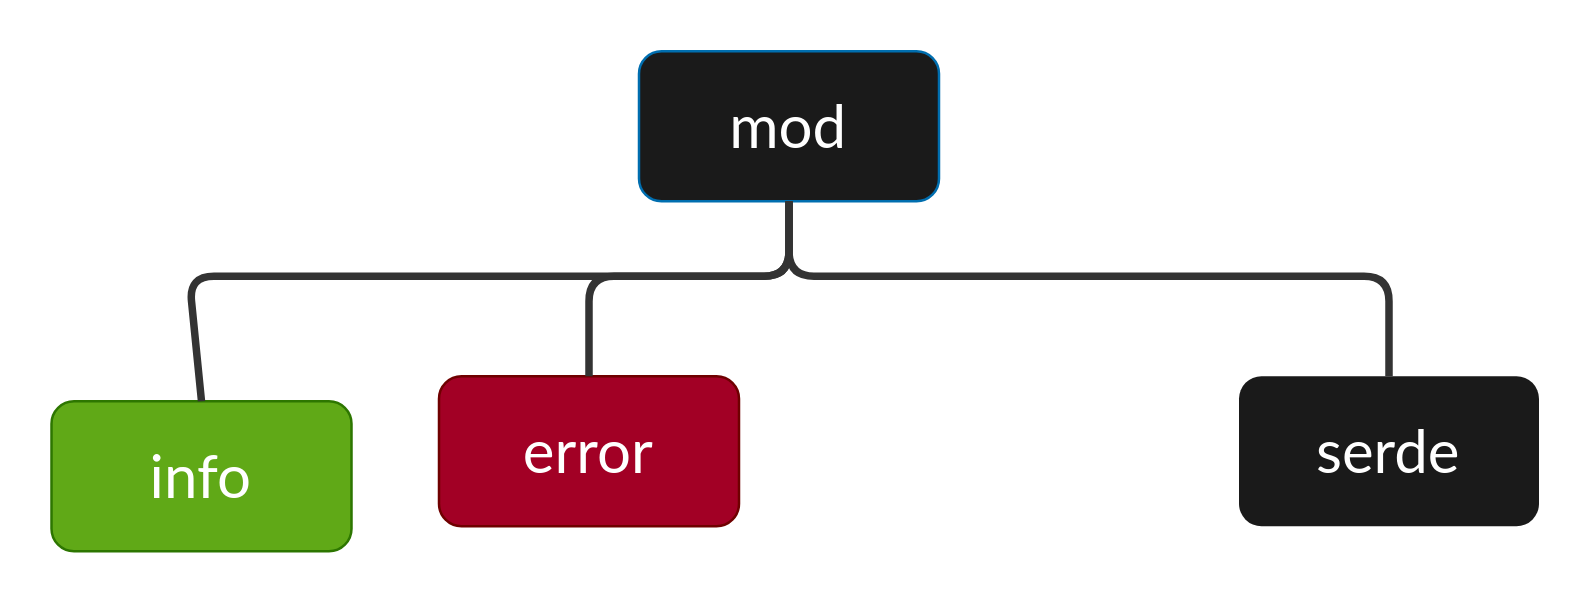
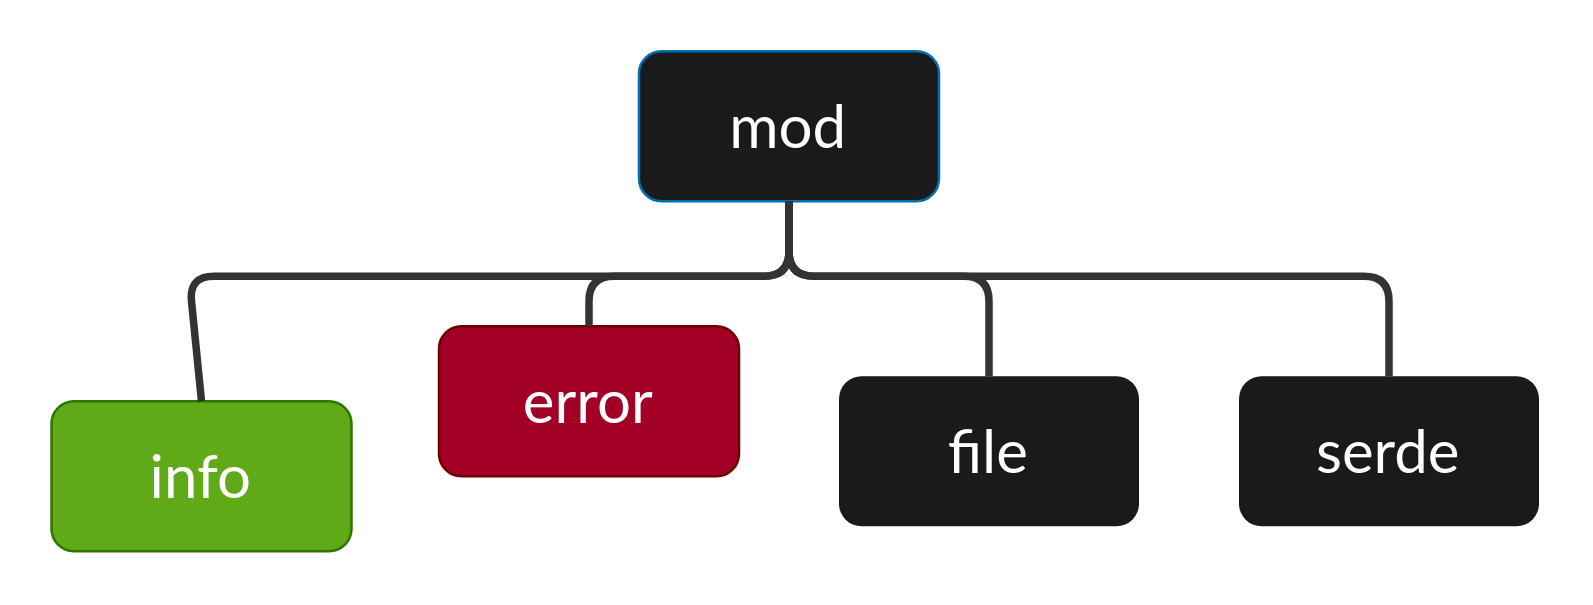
none -> (989, 328)
(589, 451) -> (589, 401)
none -> (989, 451)
